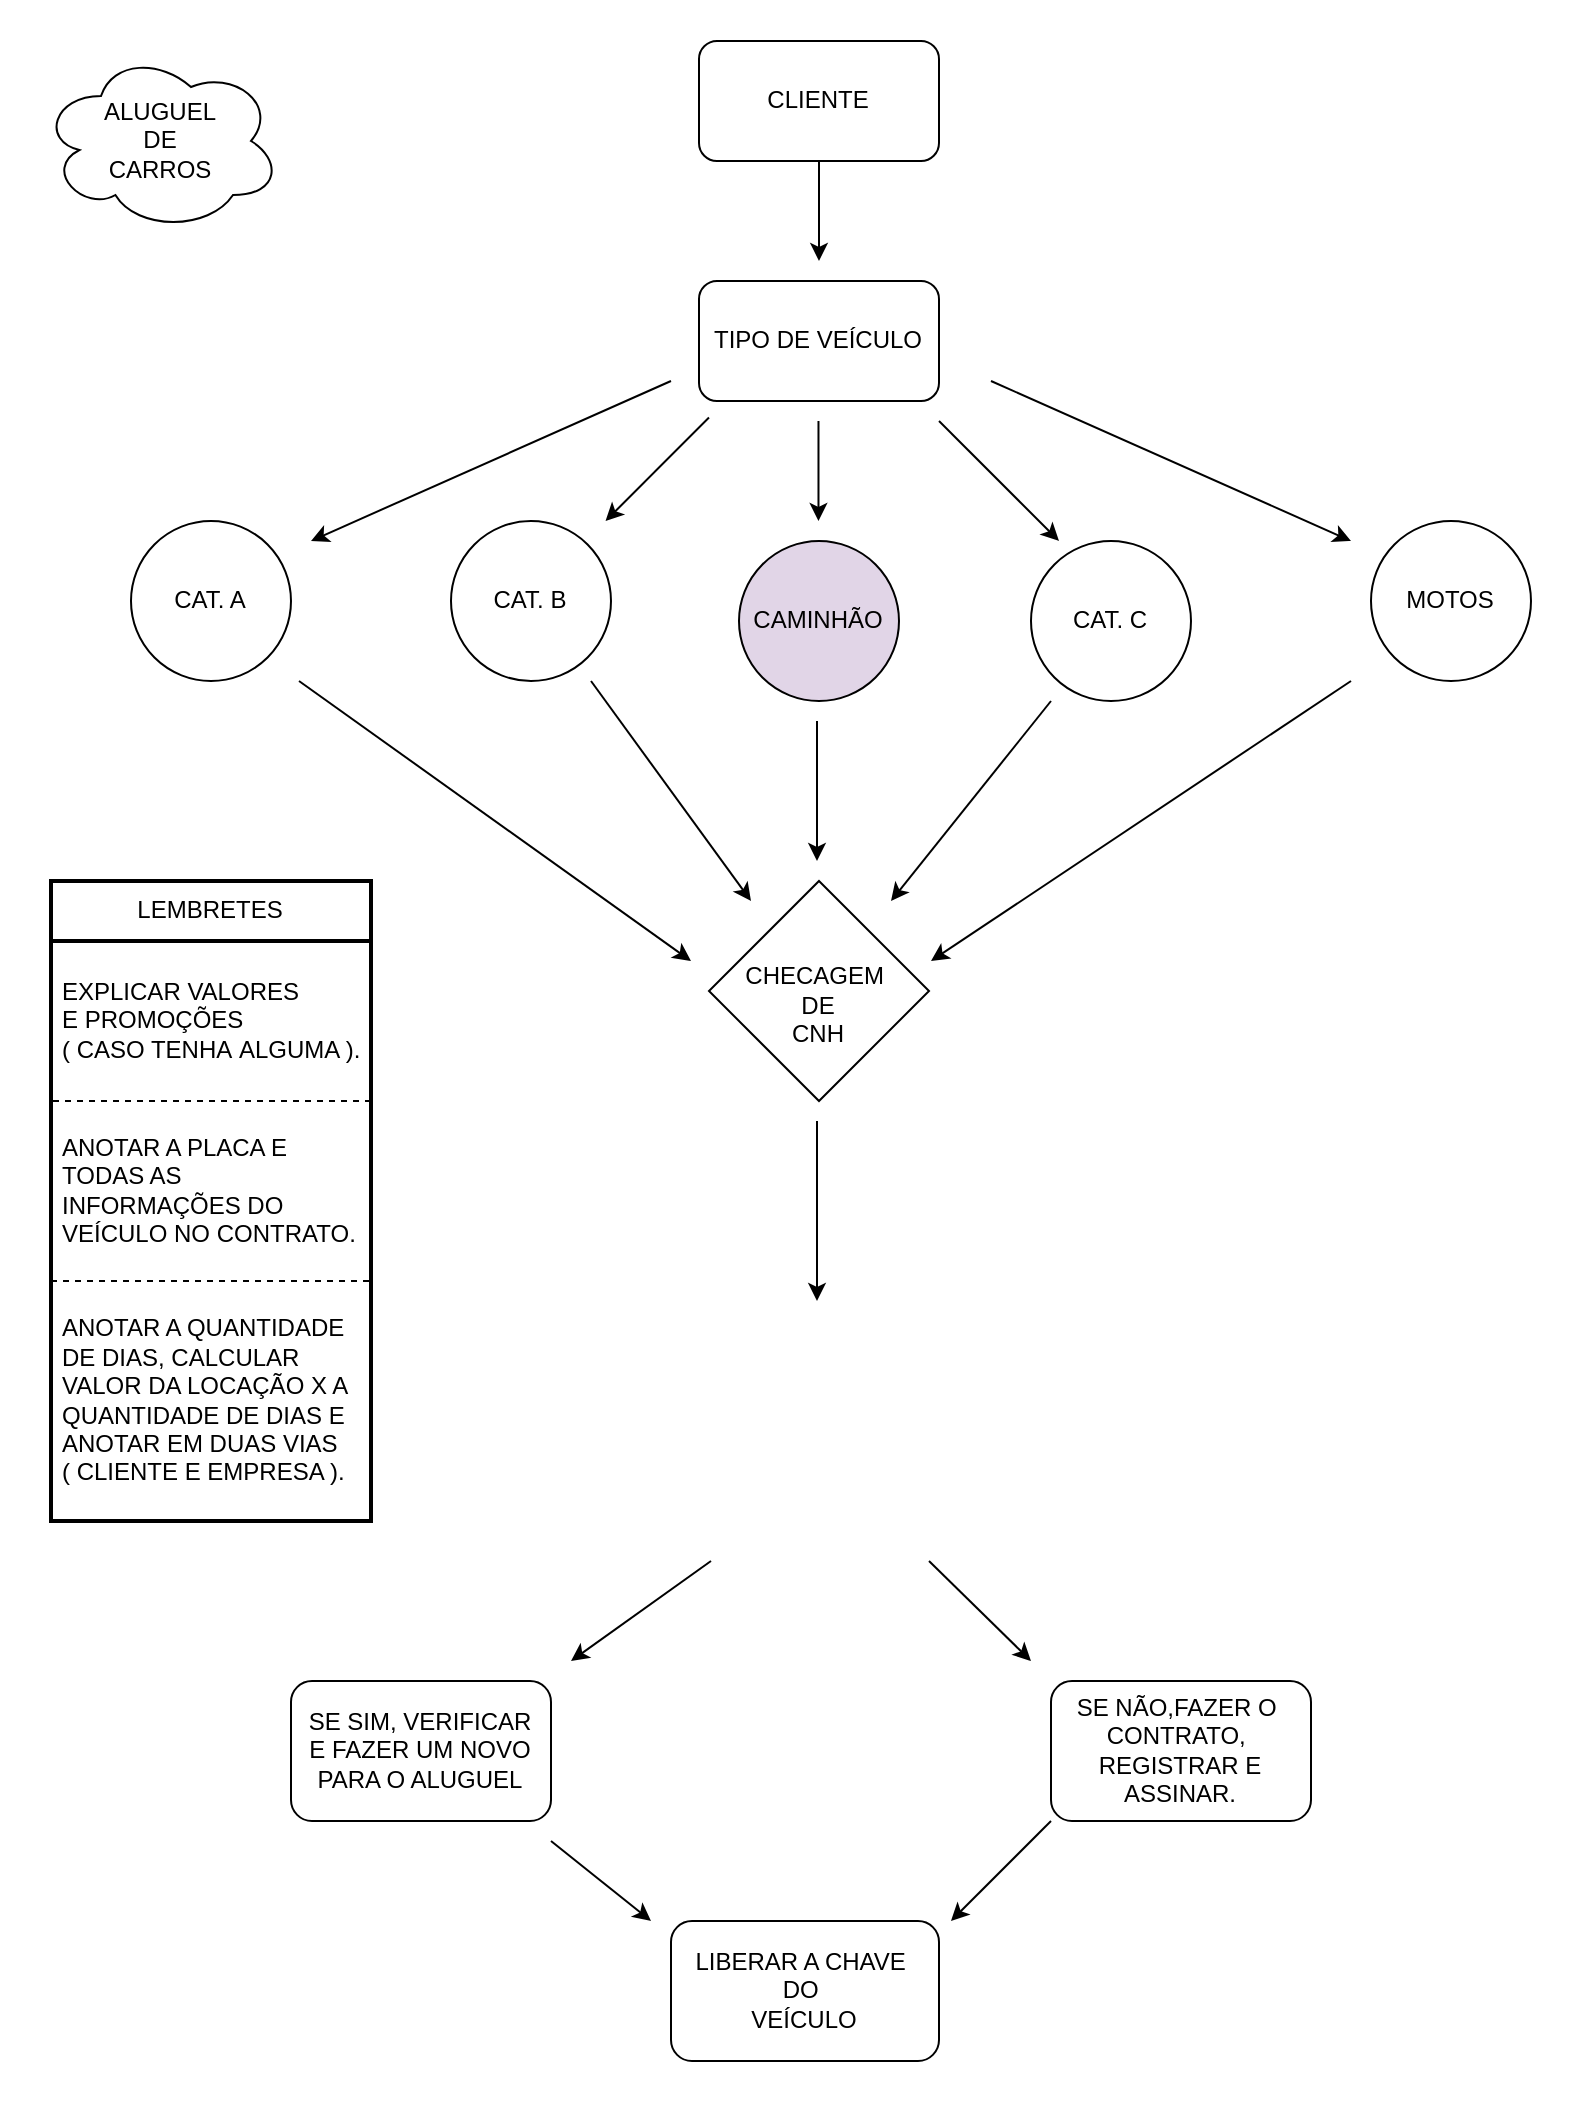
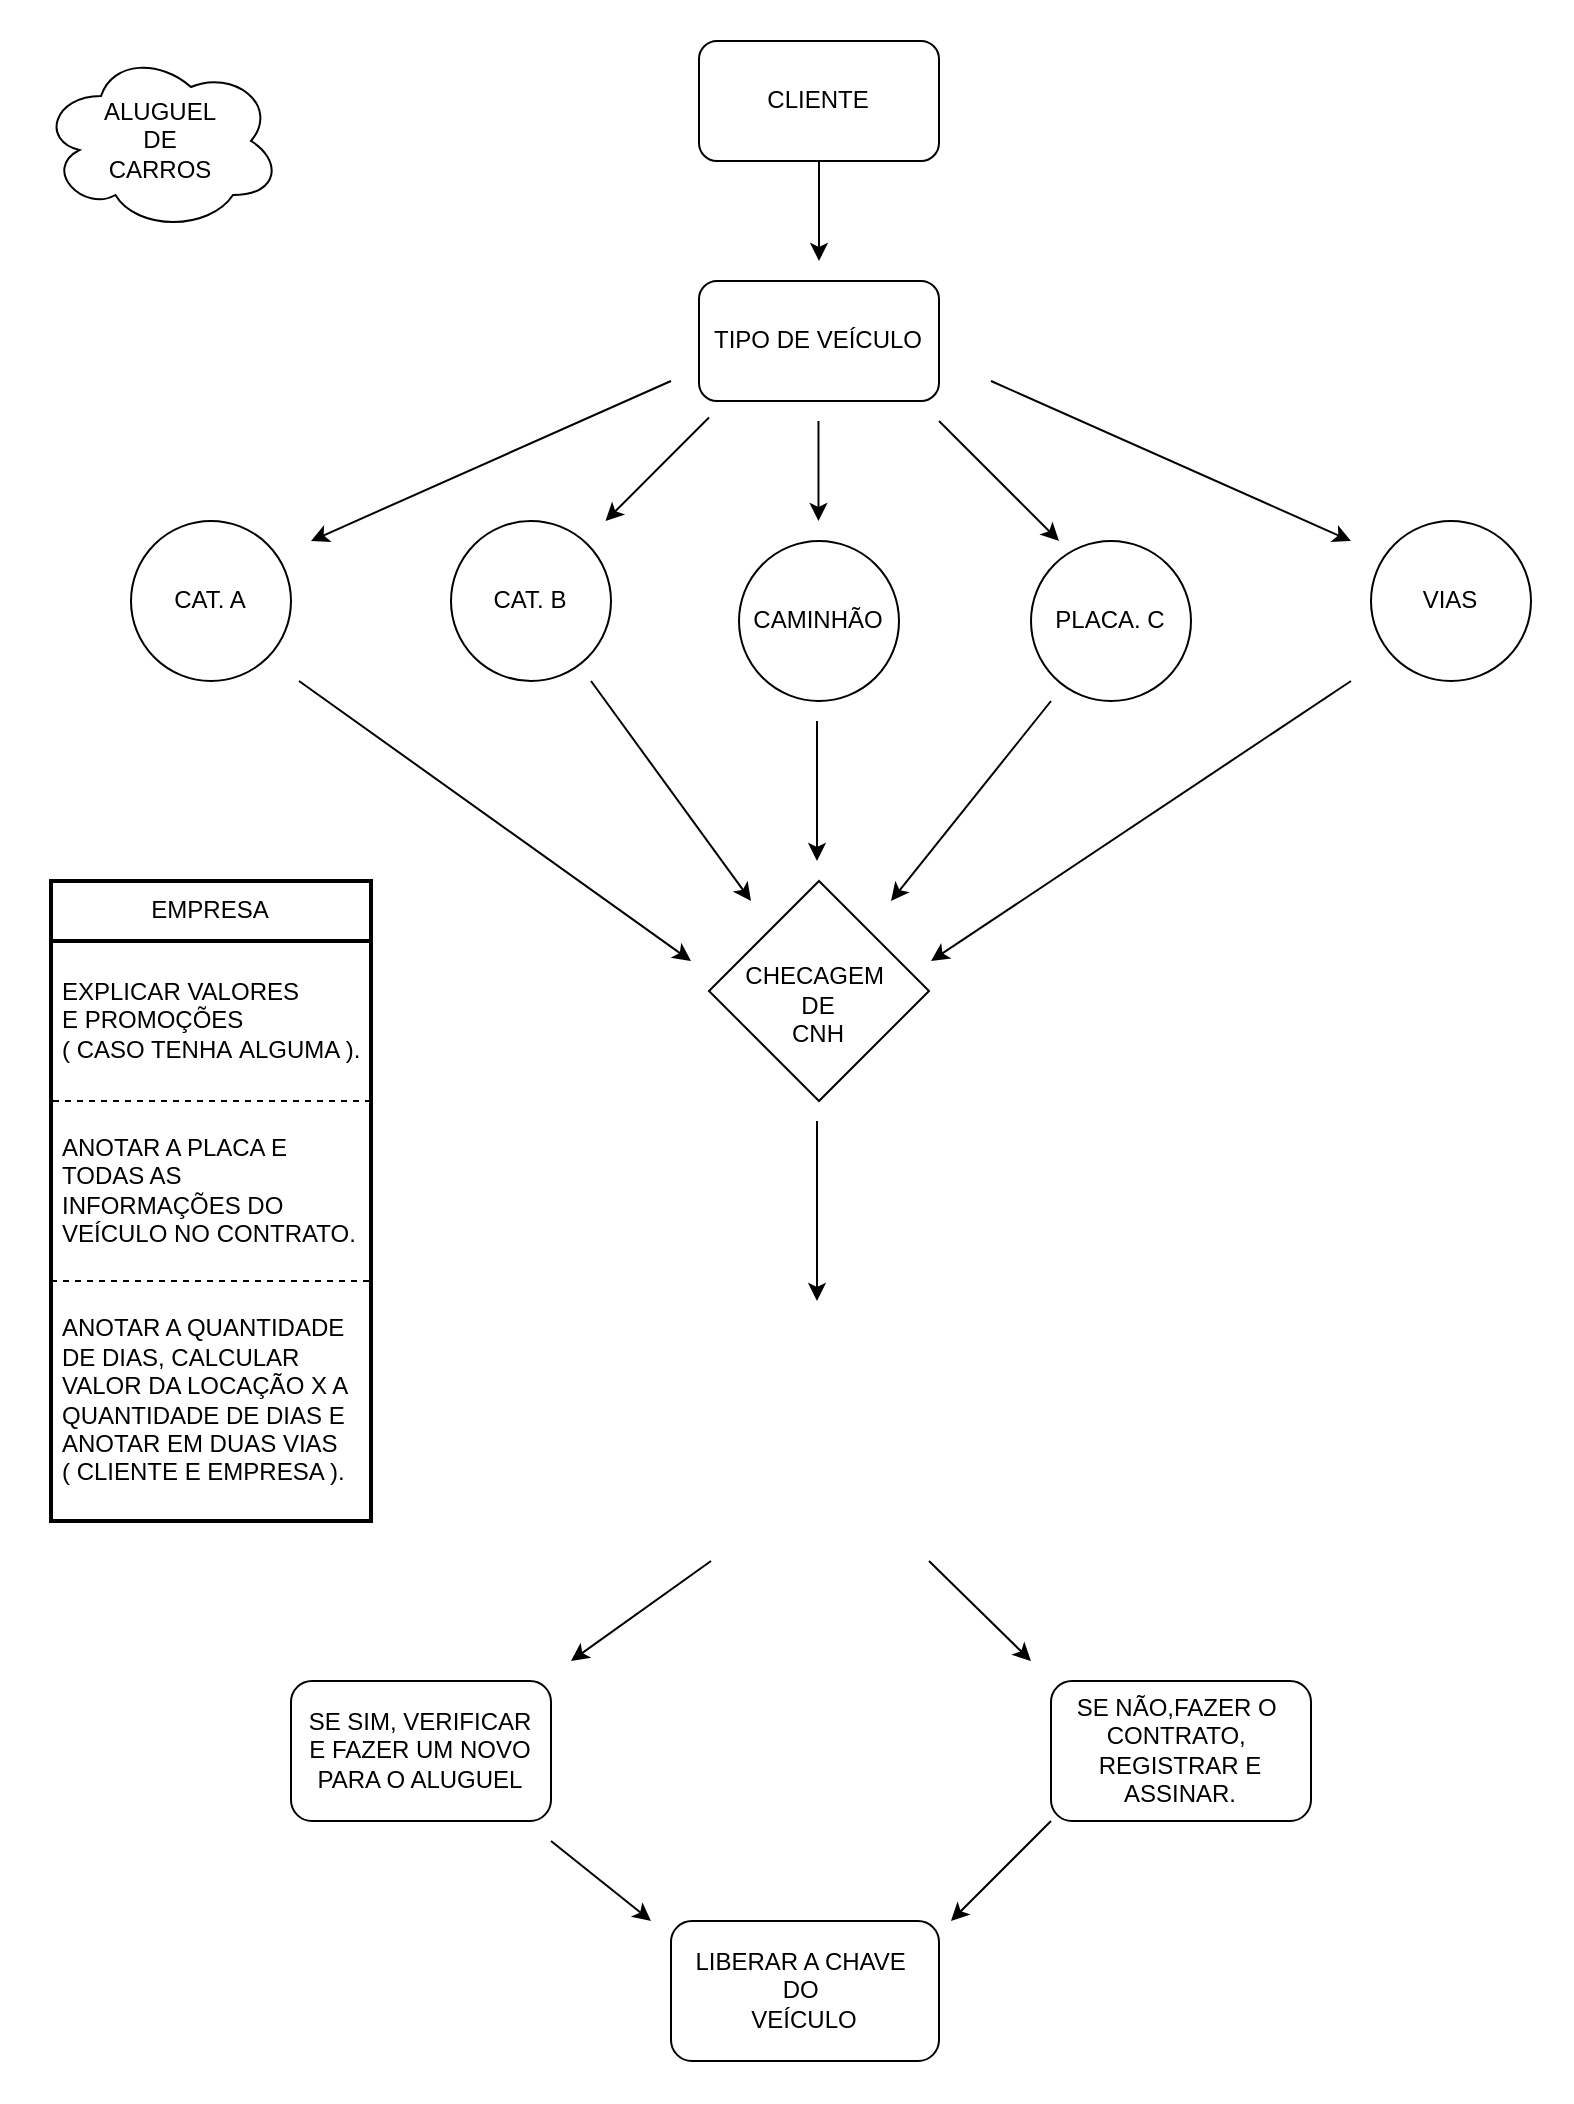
(1451, 601) -> (1451, 601)
(819, 621) -> (819, 621)
(1111, 621) -> (1111, 621)
(211, 911) -> (211, 911)
